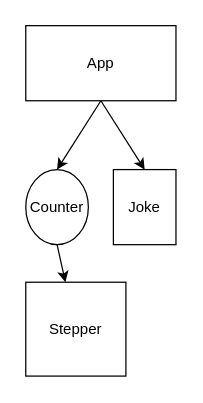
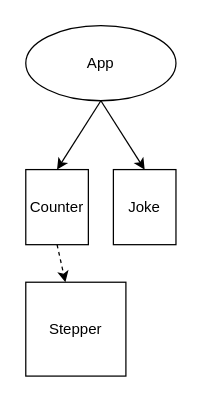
(101, 63) -> (101, 63)
(57, 207) -> (57, 207)
(60, 260) -> (60, 260)
